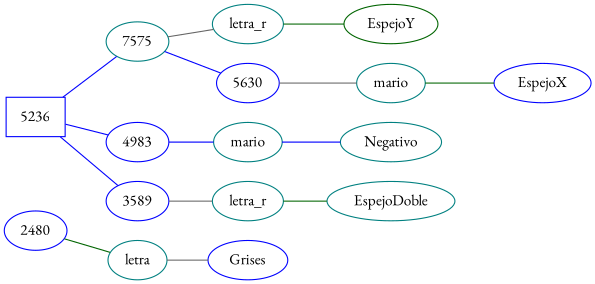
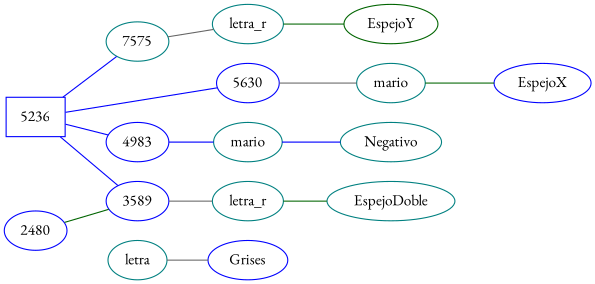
(193, 62) -> (141, 100)
(87, 246) -> (87, 216)
